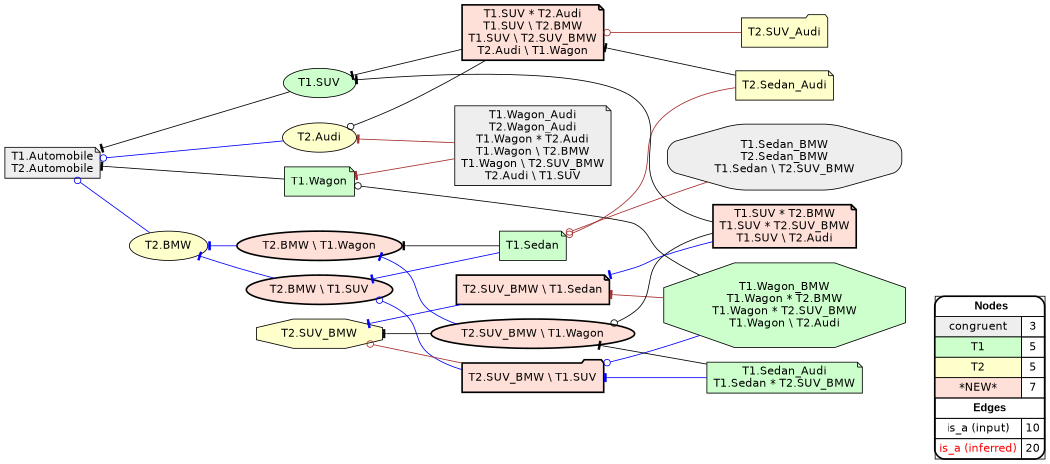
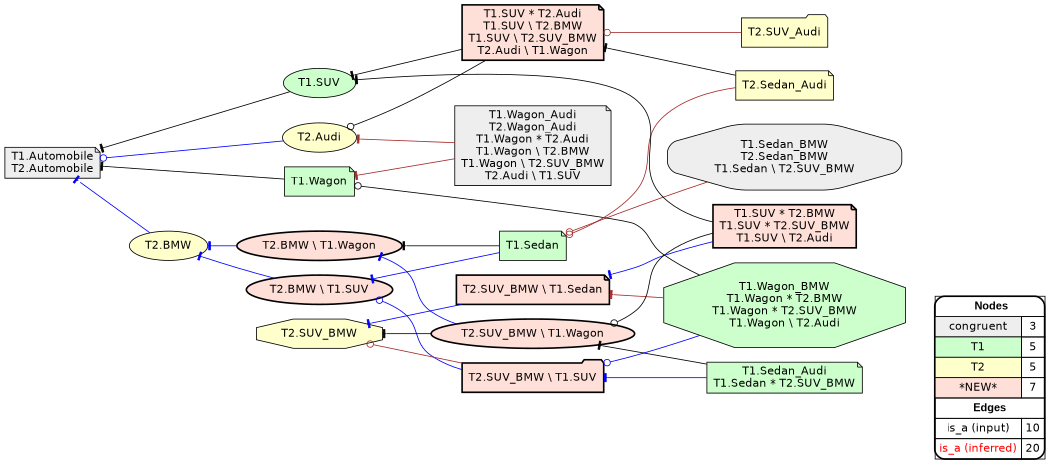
(115, 208) -> (115, 208)
